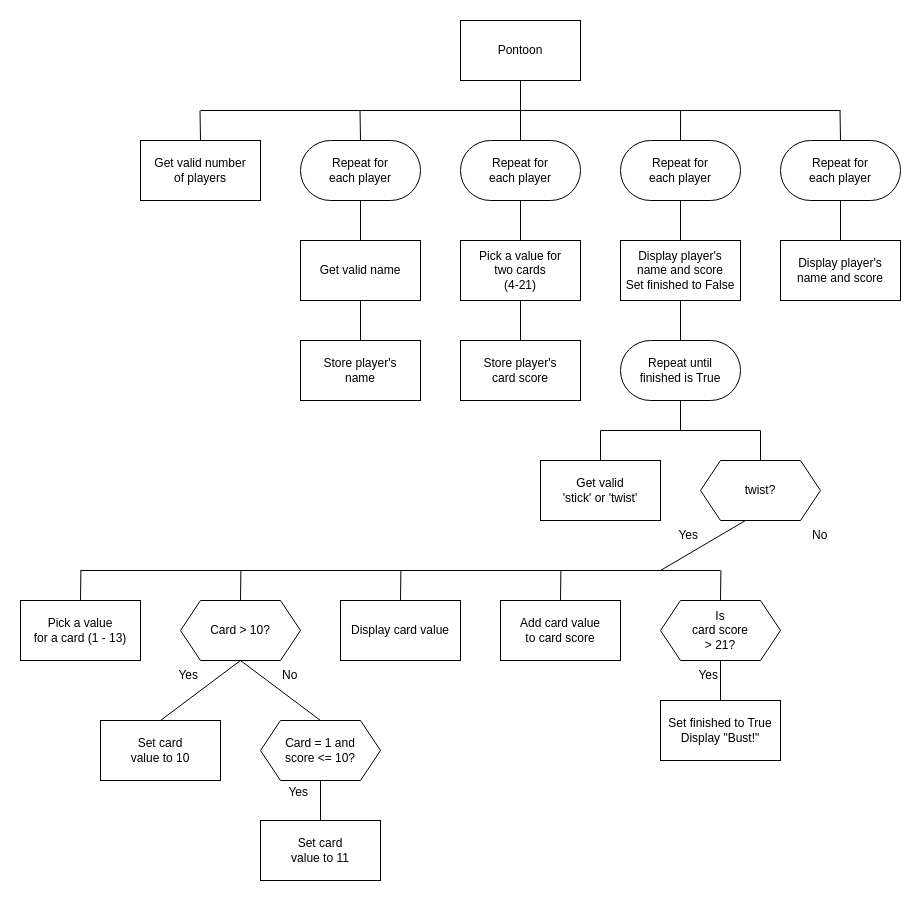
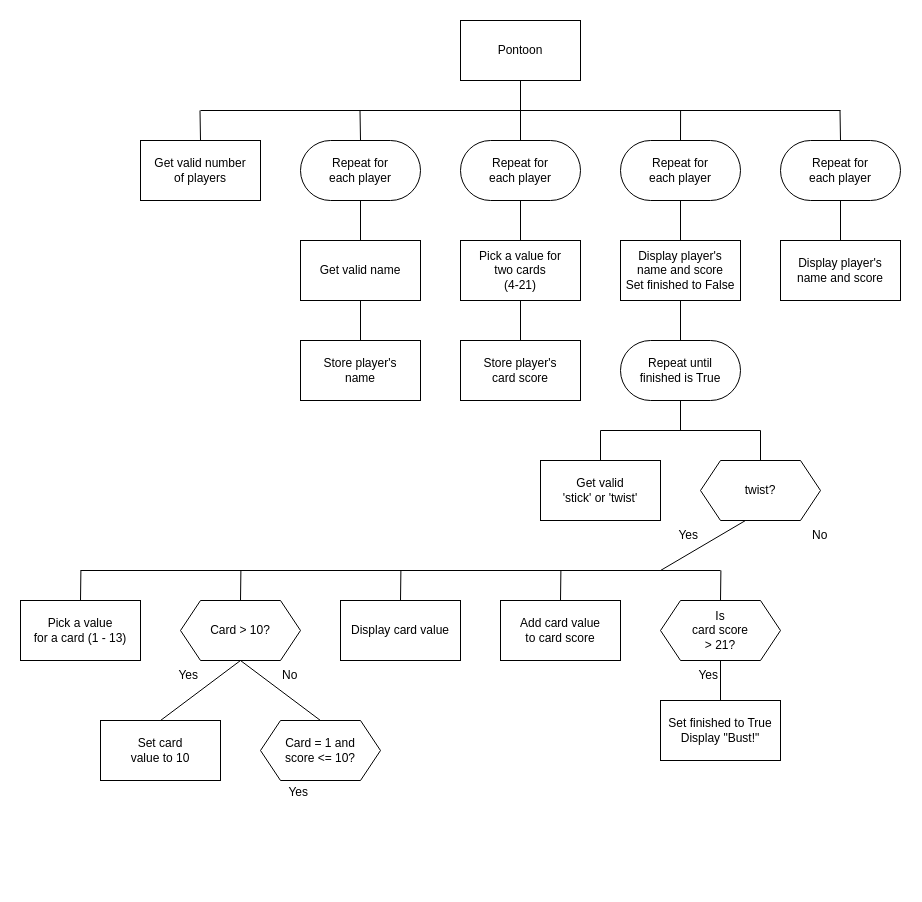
(321, 801) -> none
(321, 851) -> none
